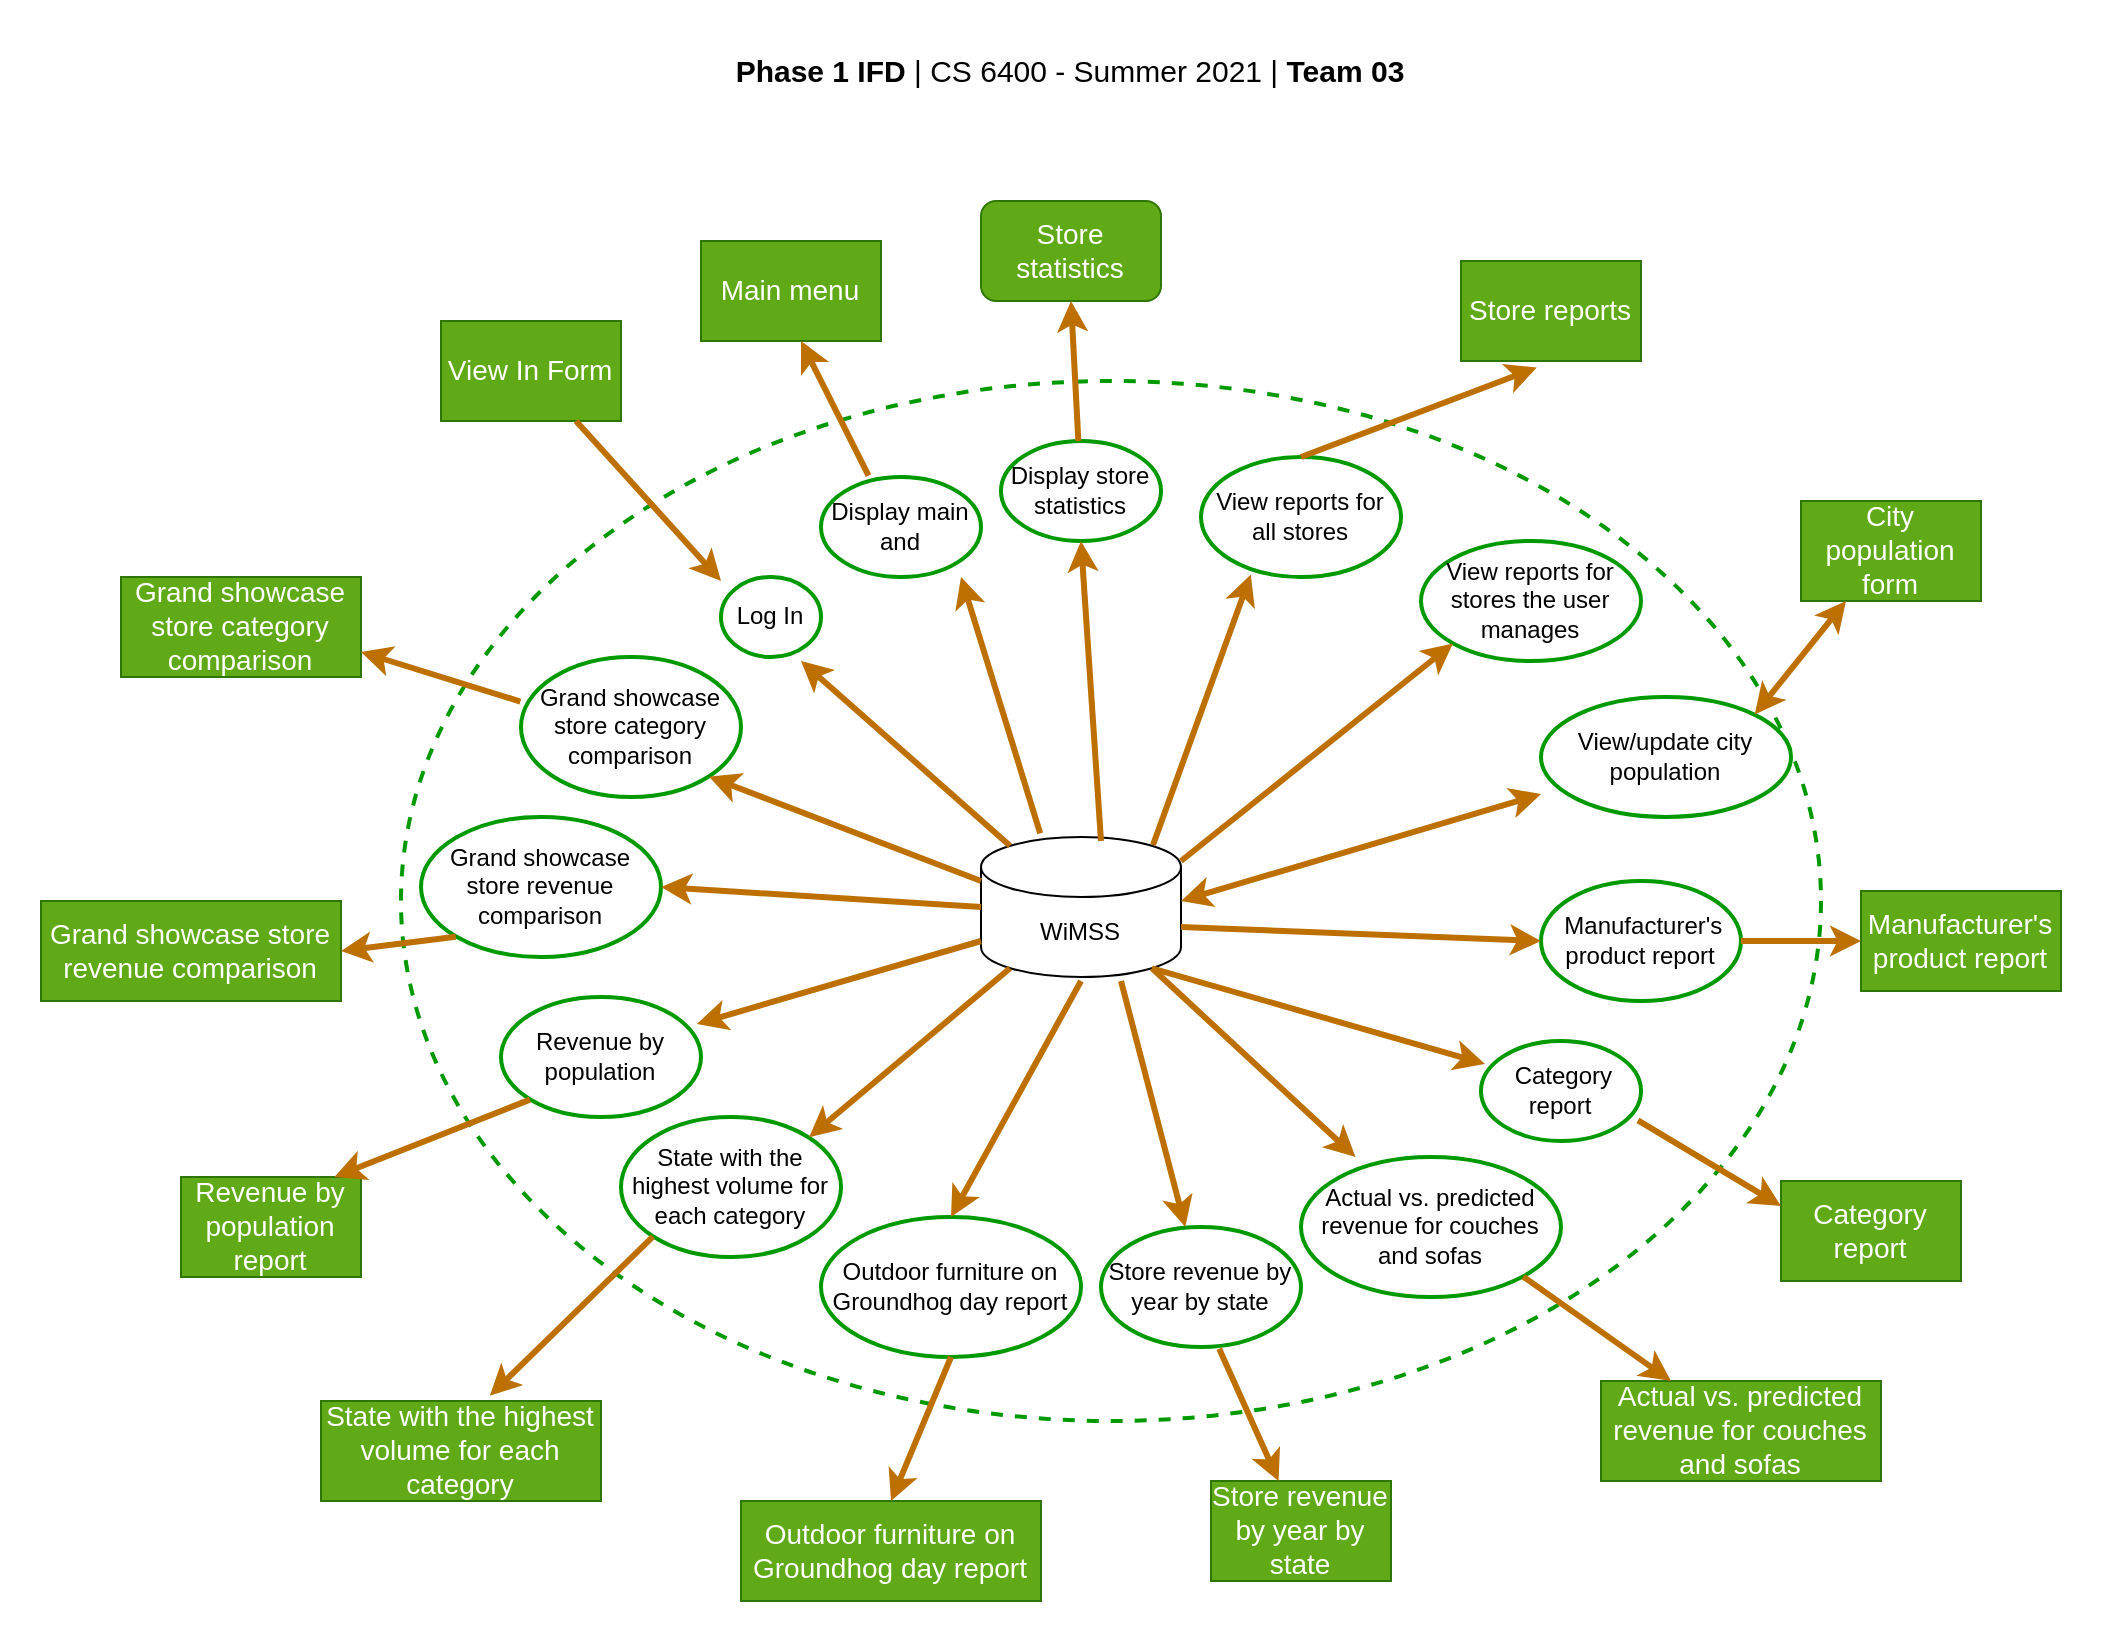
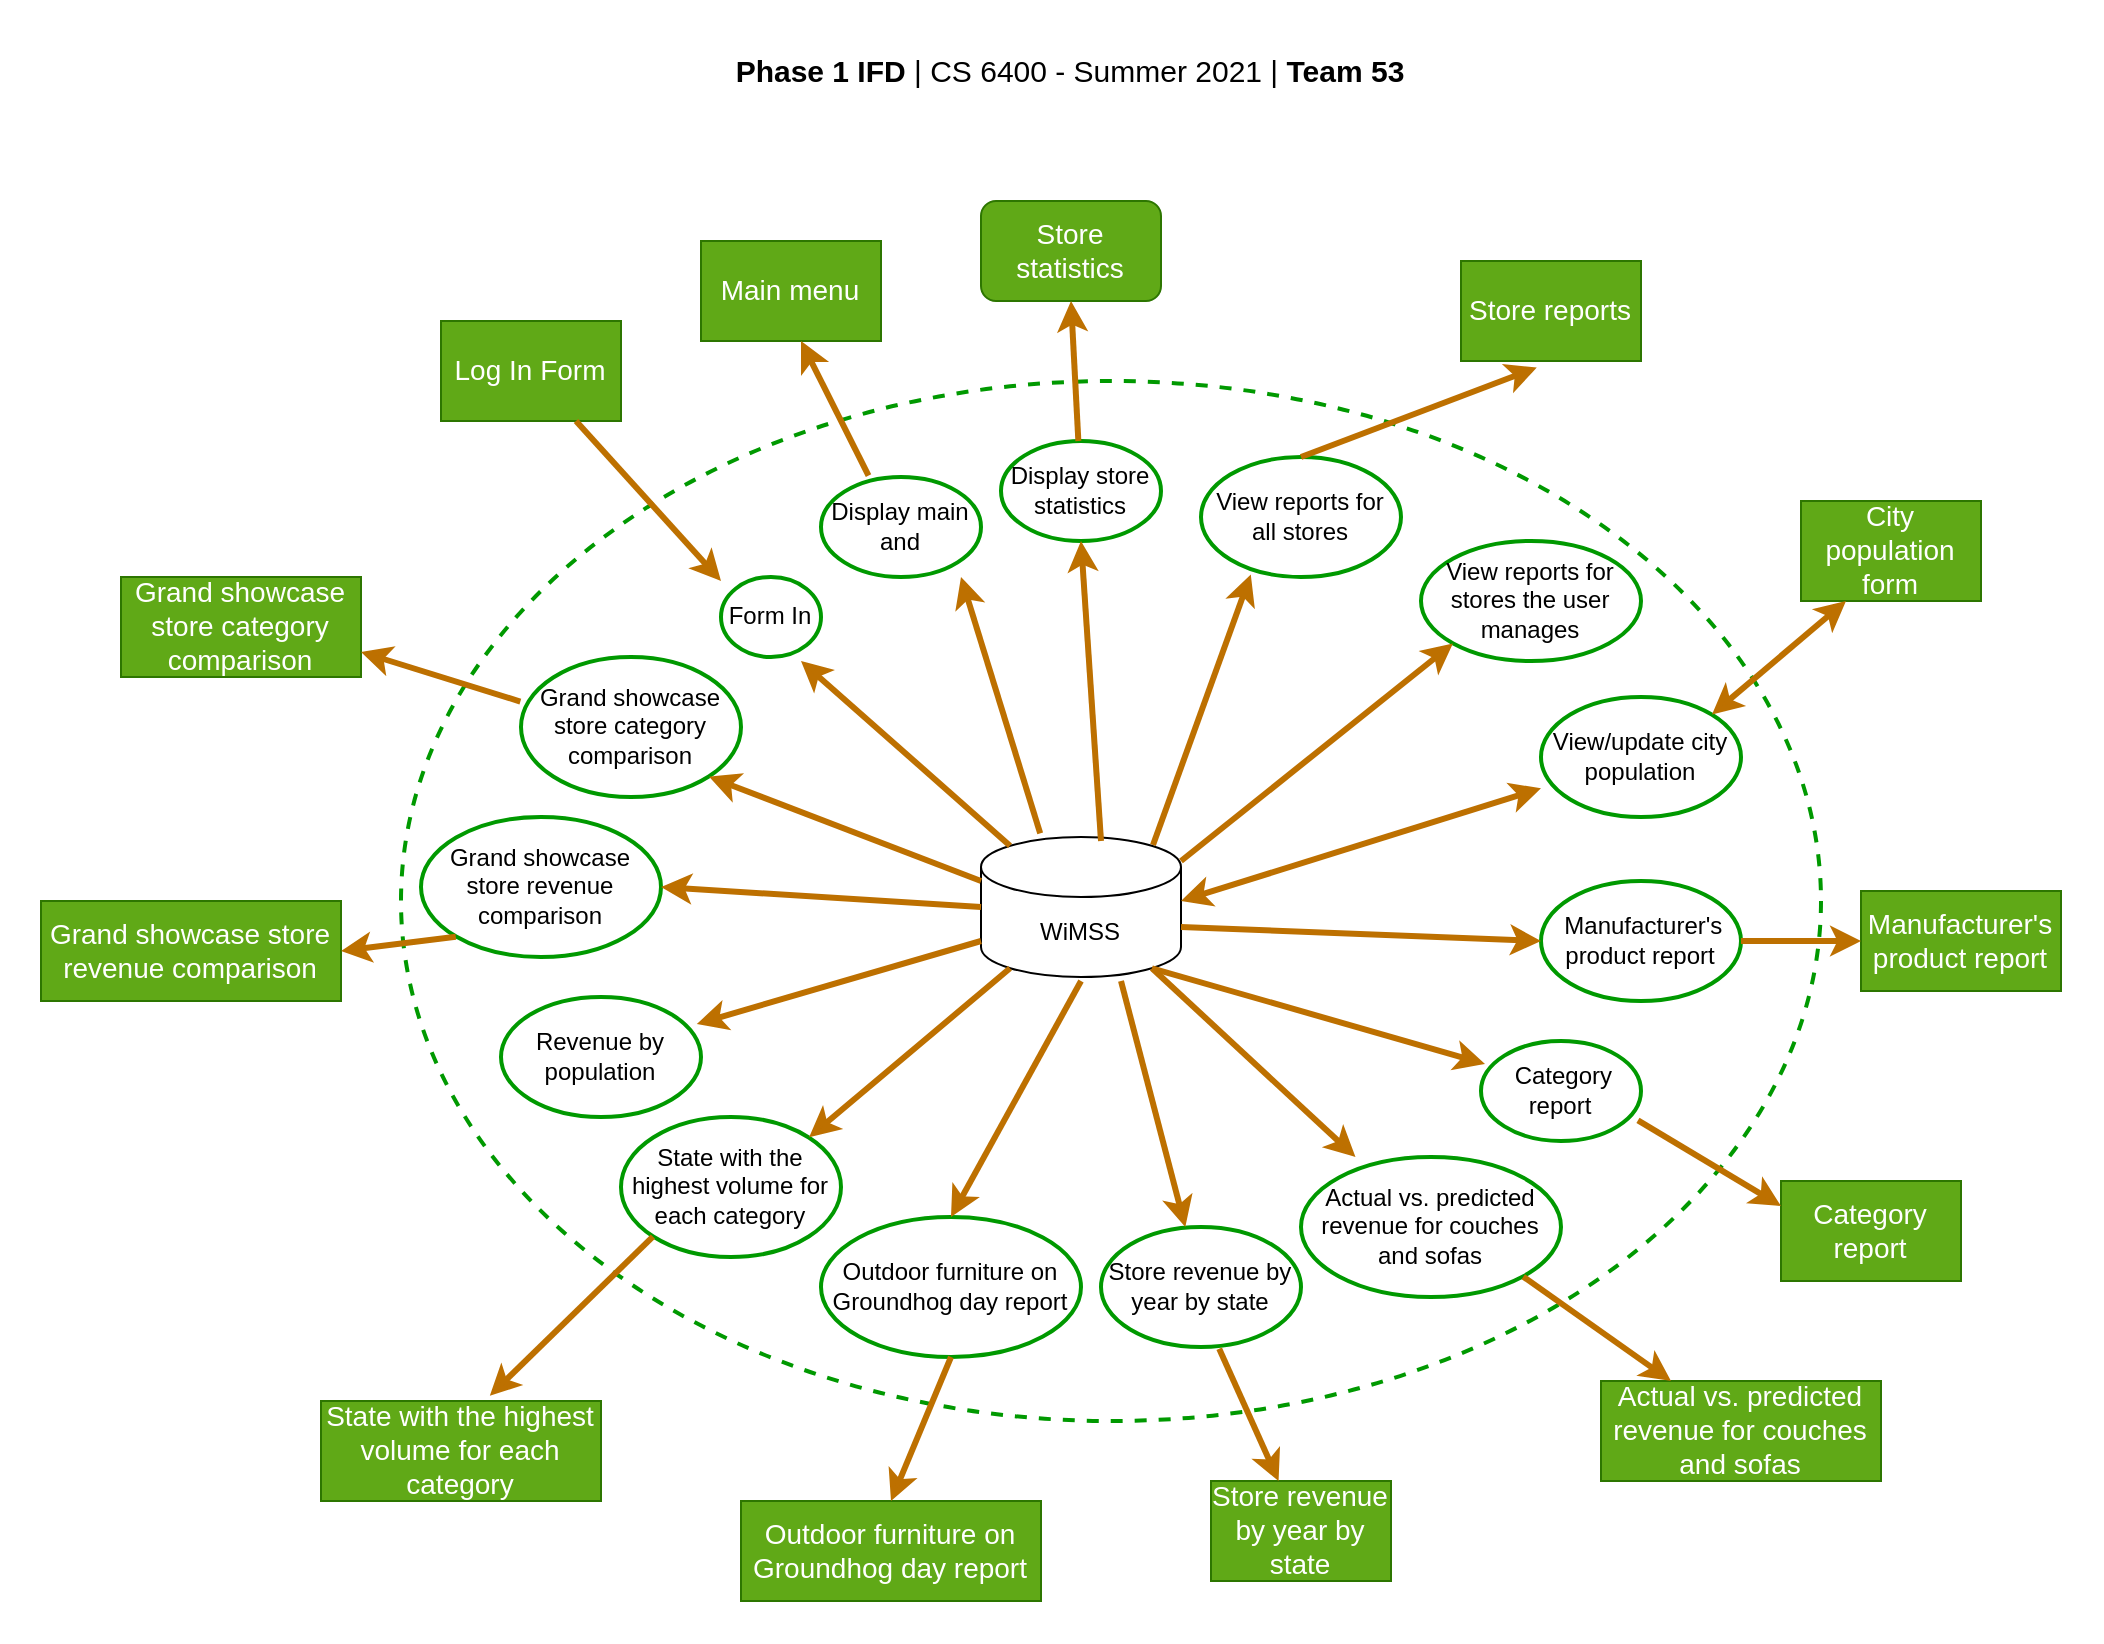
(1071, 71) -> (1071, 71)
(531, 371) -> (531, 371)
(771, 617) -> (771, 617)
(1666, 757) -> (1641, 757)
(442, 1135) -> none
(271, 1227) -> none
